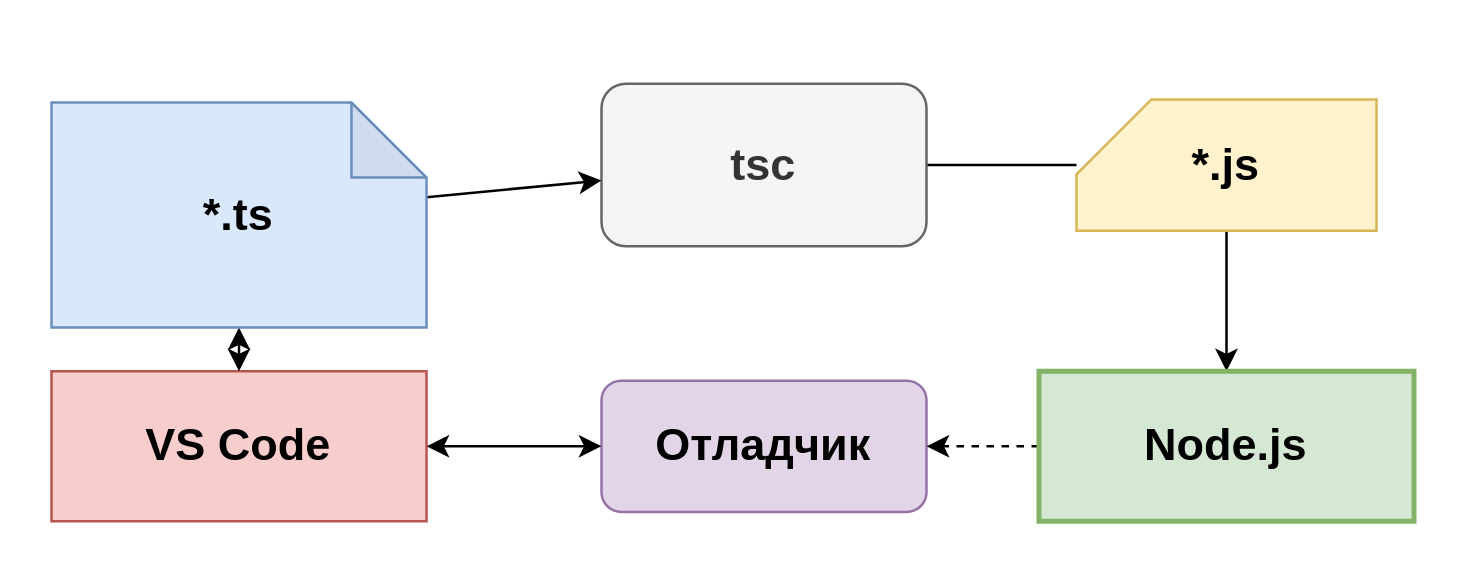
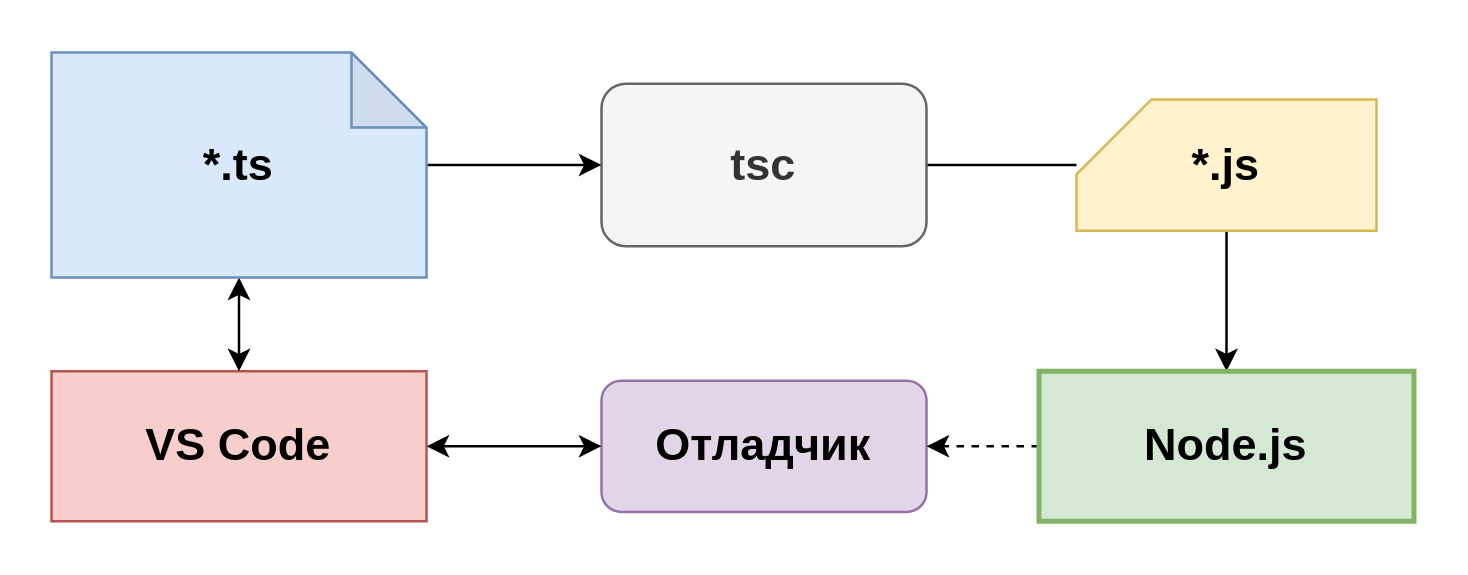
(239, 215) -> (239, 165)
